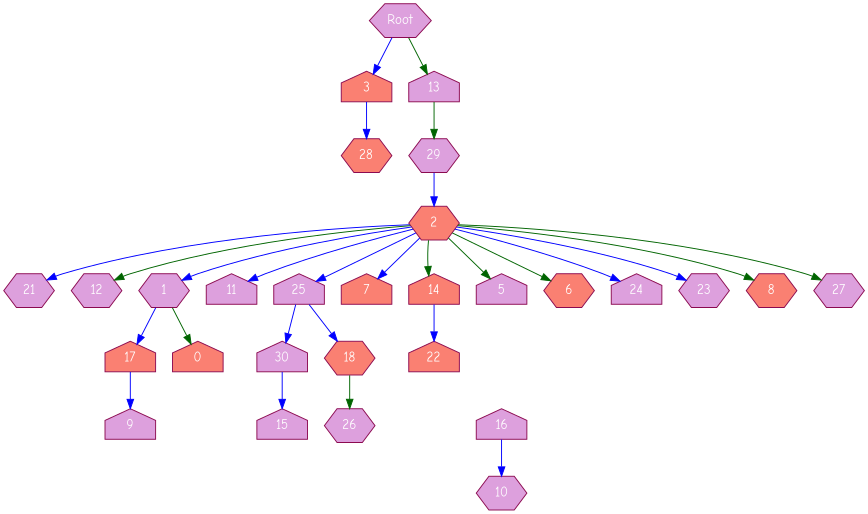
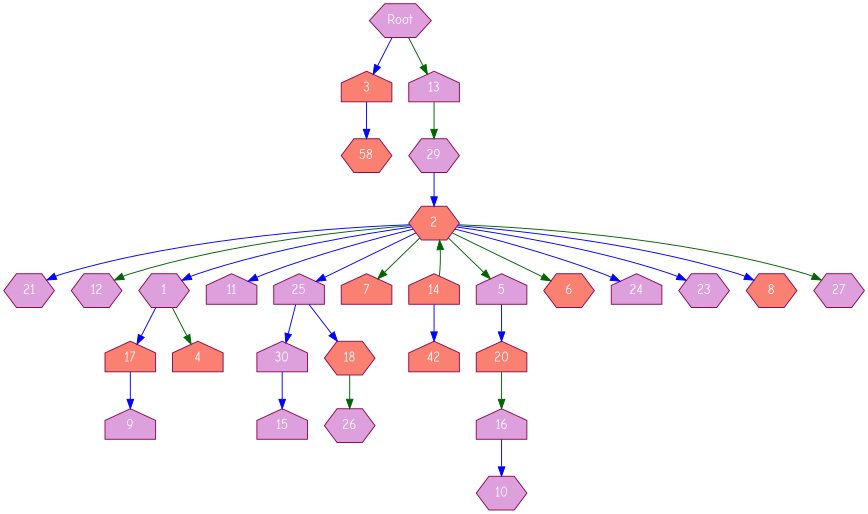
(367, 156) -> (367, 156)
(603, 243) -> (603, 243)
(428, 253) -> (440, 263)
(402, 255) -> (402, 255)
(198, 358) -> (198, 358)
(434, 358) -> (434, 358)
none -> (502, 358)
